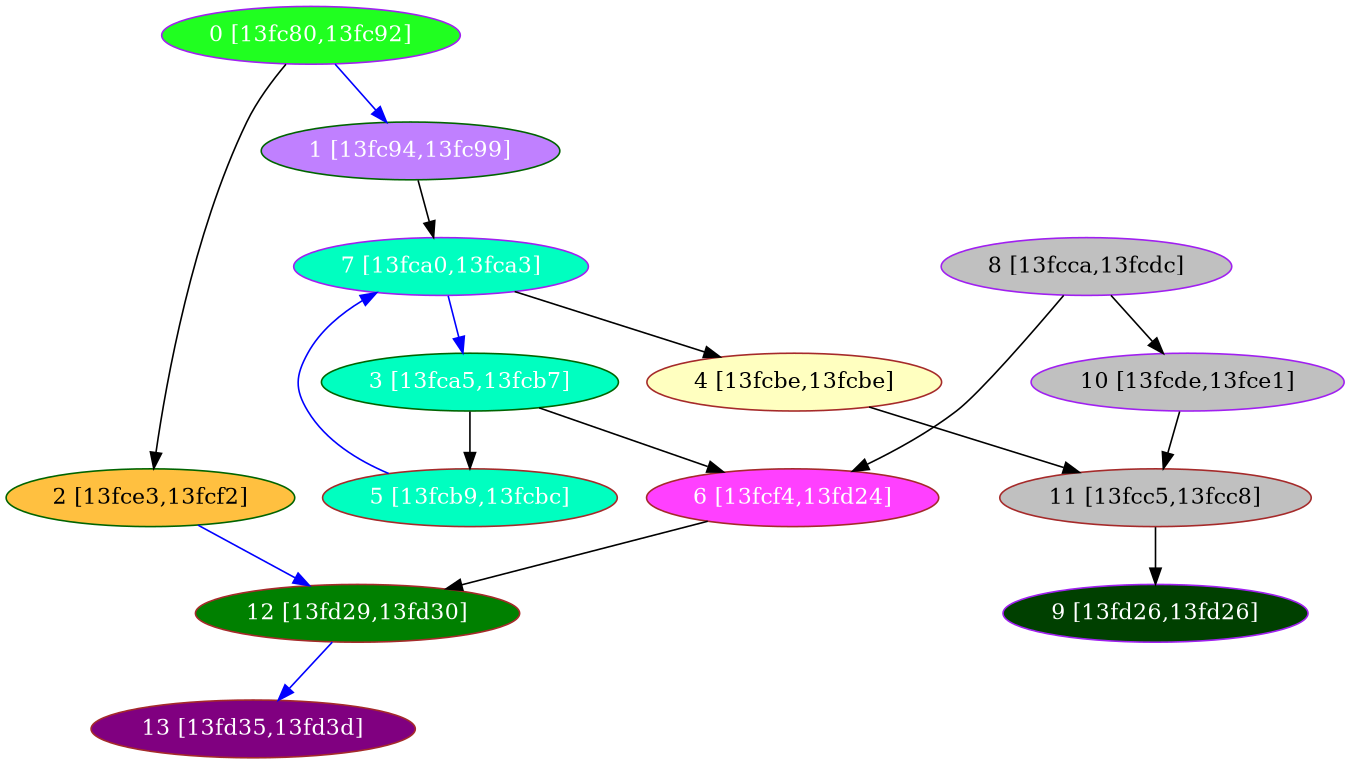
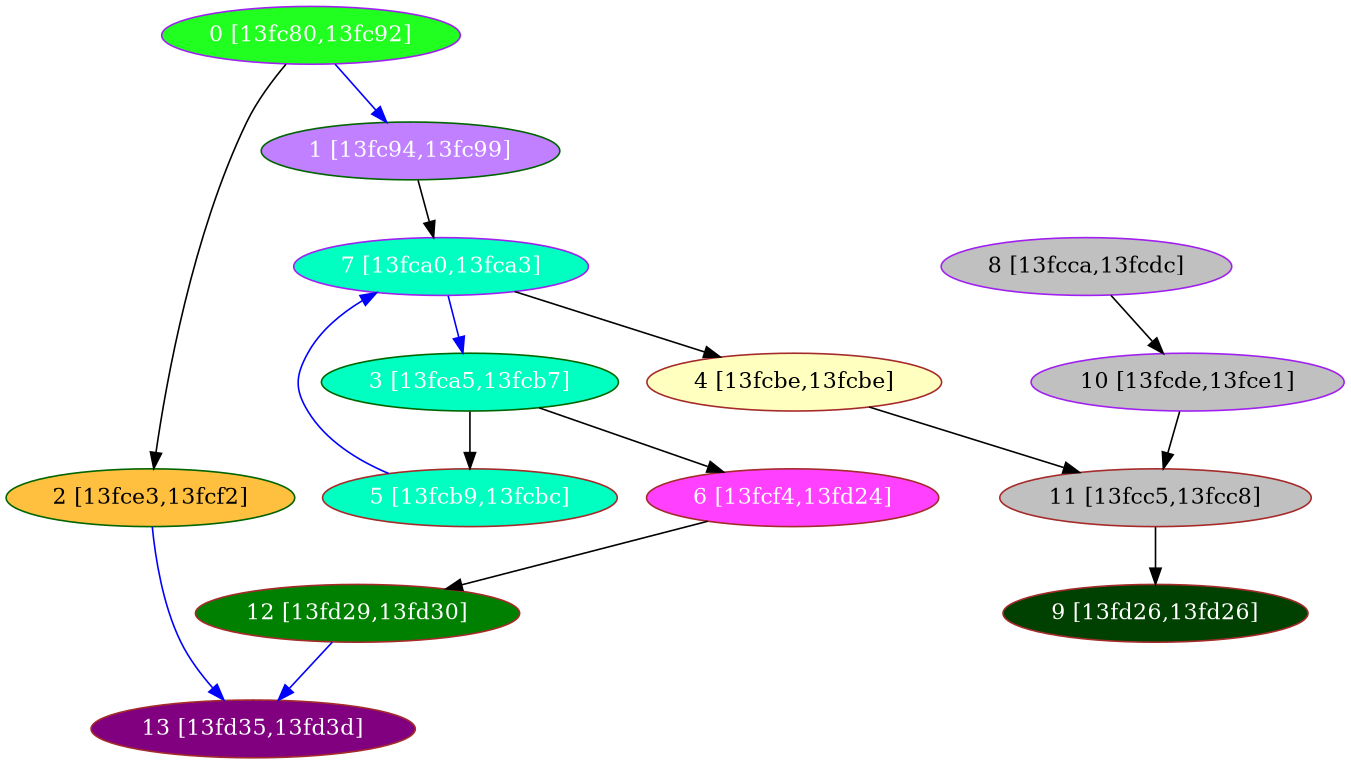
(976, 393) -> none
(247, 552) -> (169, 613)
(1156, 613) -> (1156, 613)
